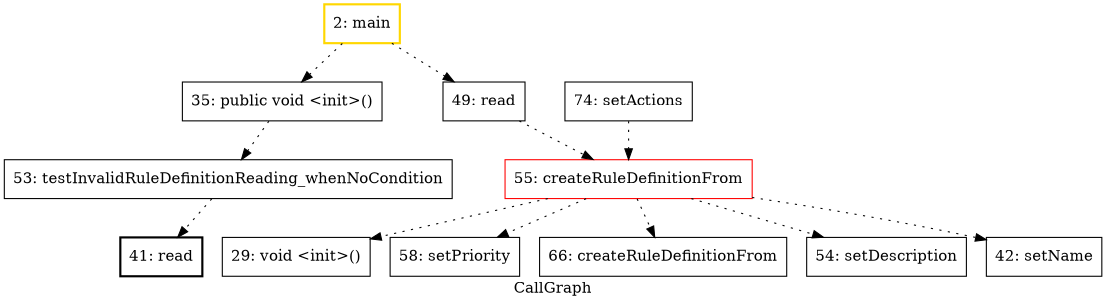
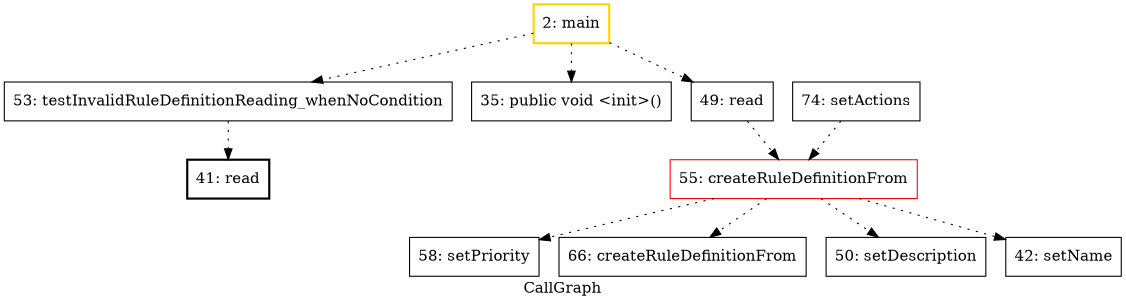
(258, 136) -> (428, 56)
(296, 257) -> none
(887, 257) -> (906, 257)
